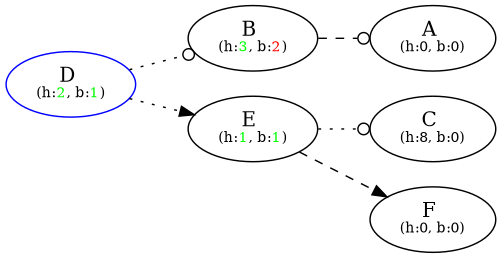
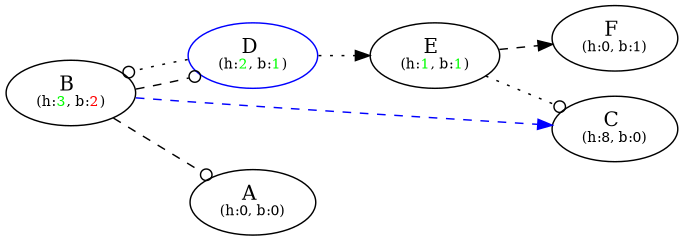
none -> (162, 84)
none -> (337, 112)
(433, 228) -> (615, 47)
